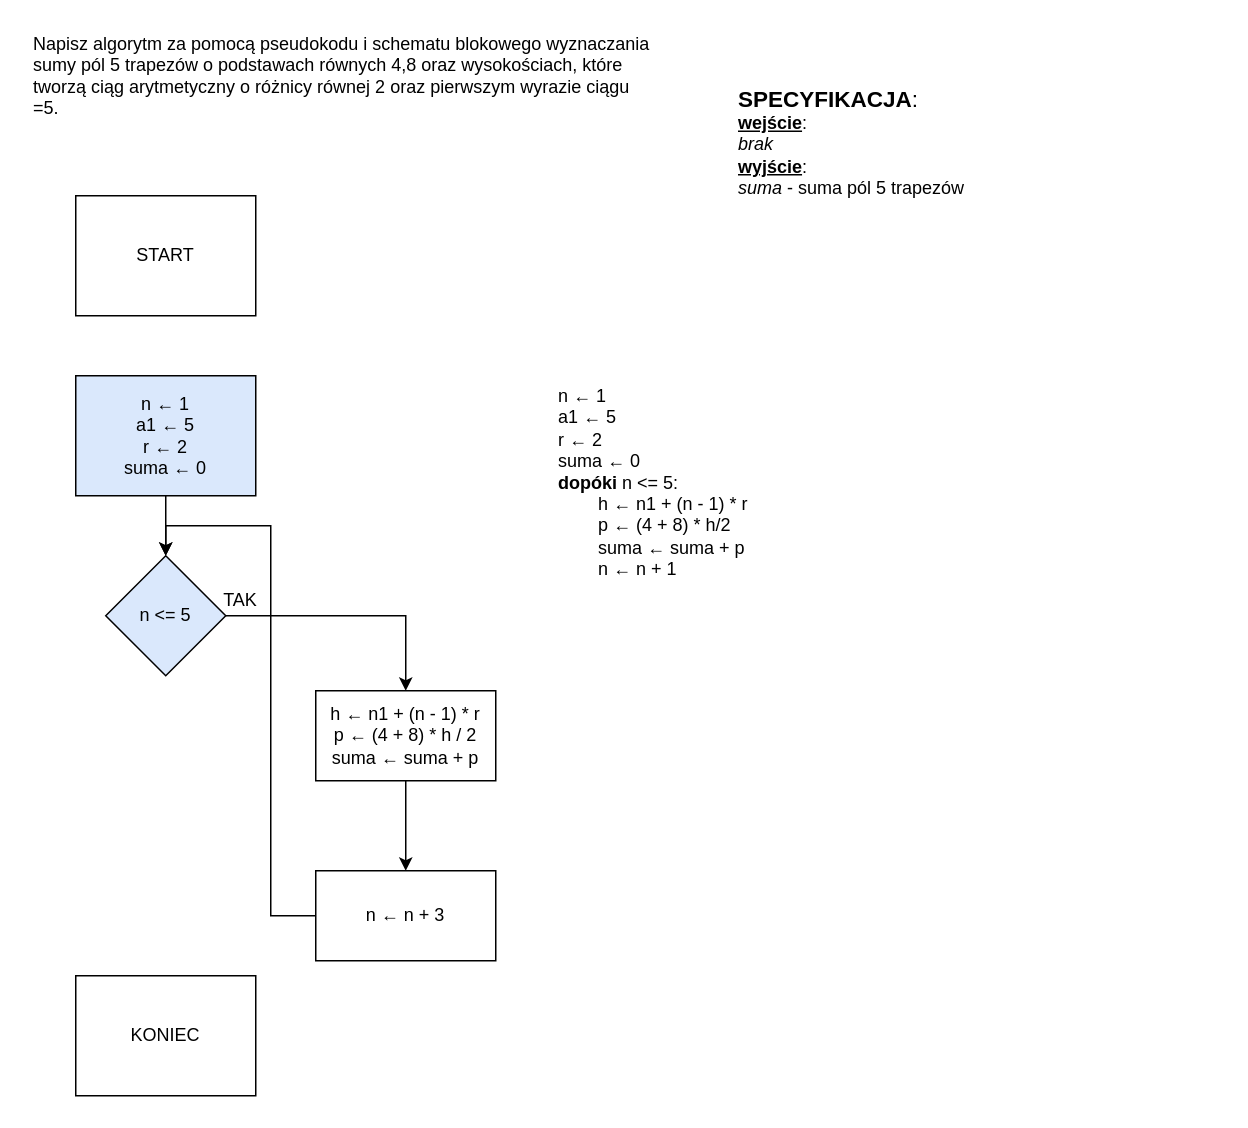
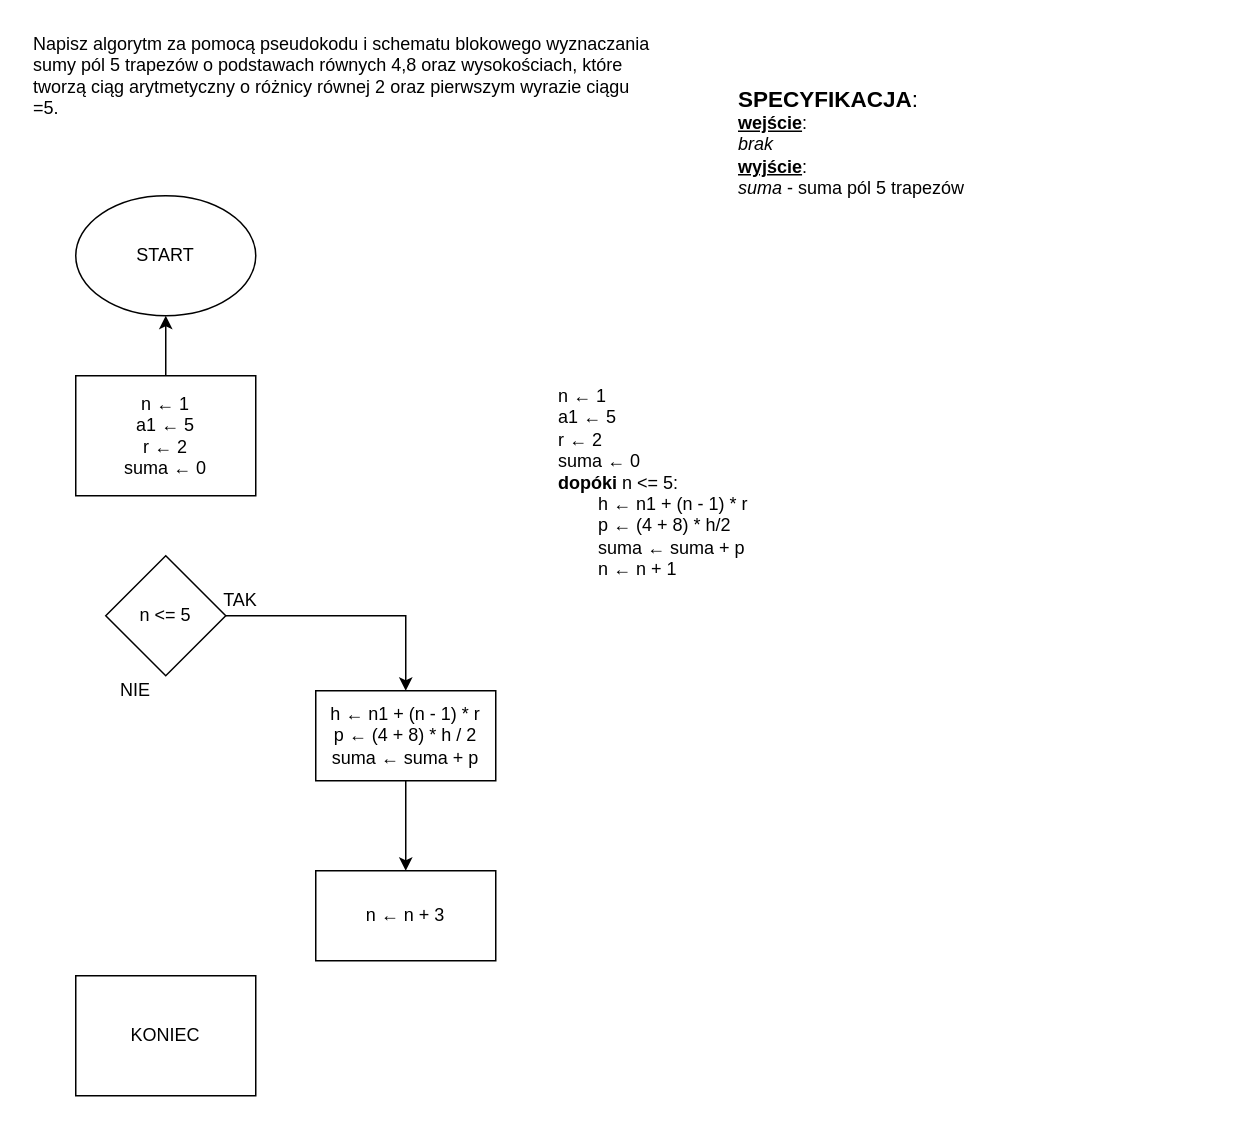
(166, 256) -> (166, 256)
(166, 436) -> (166, 436)
(166, 509) -> (166, 351)
(166, 616) -> (166, 616)
none -> (136, 691)
(271, 692) -> none
